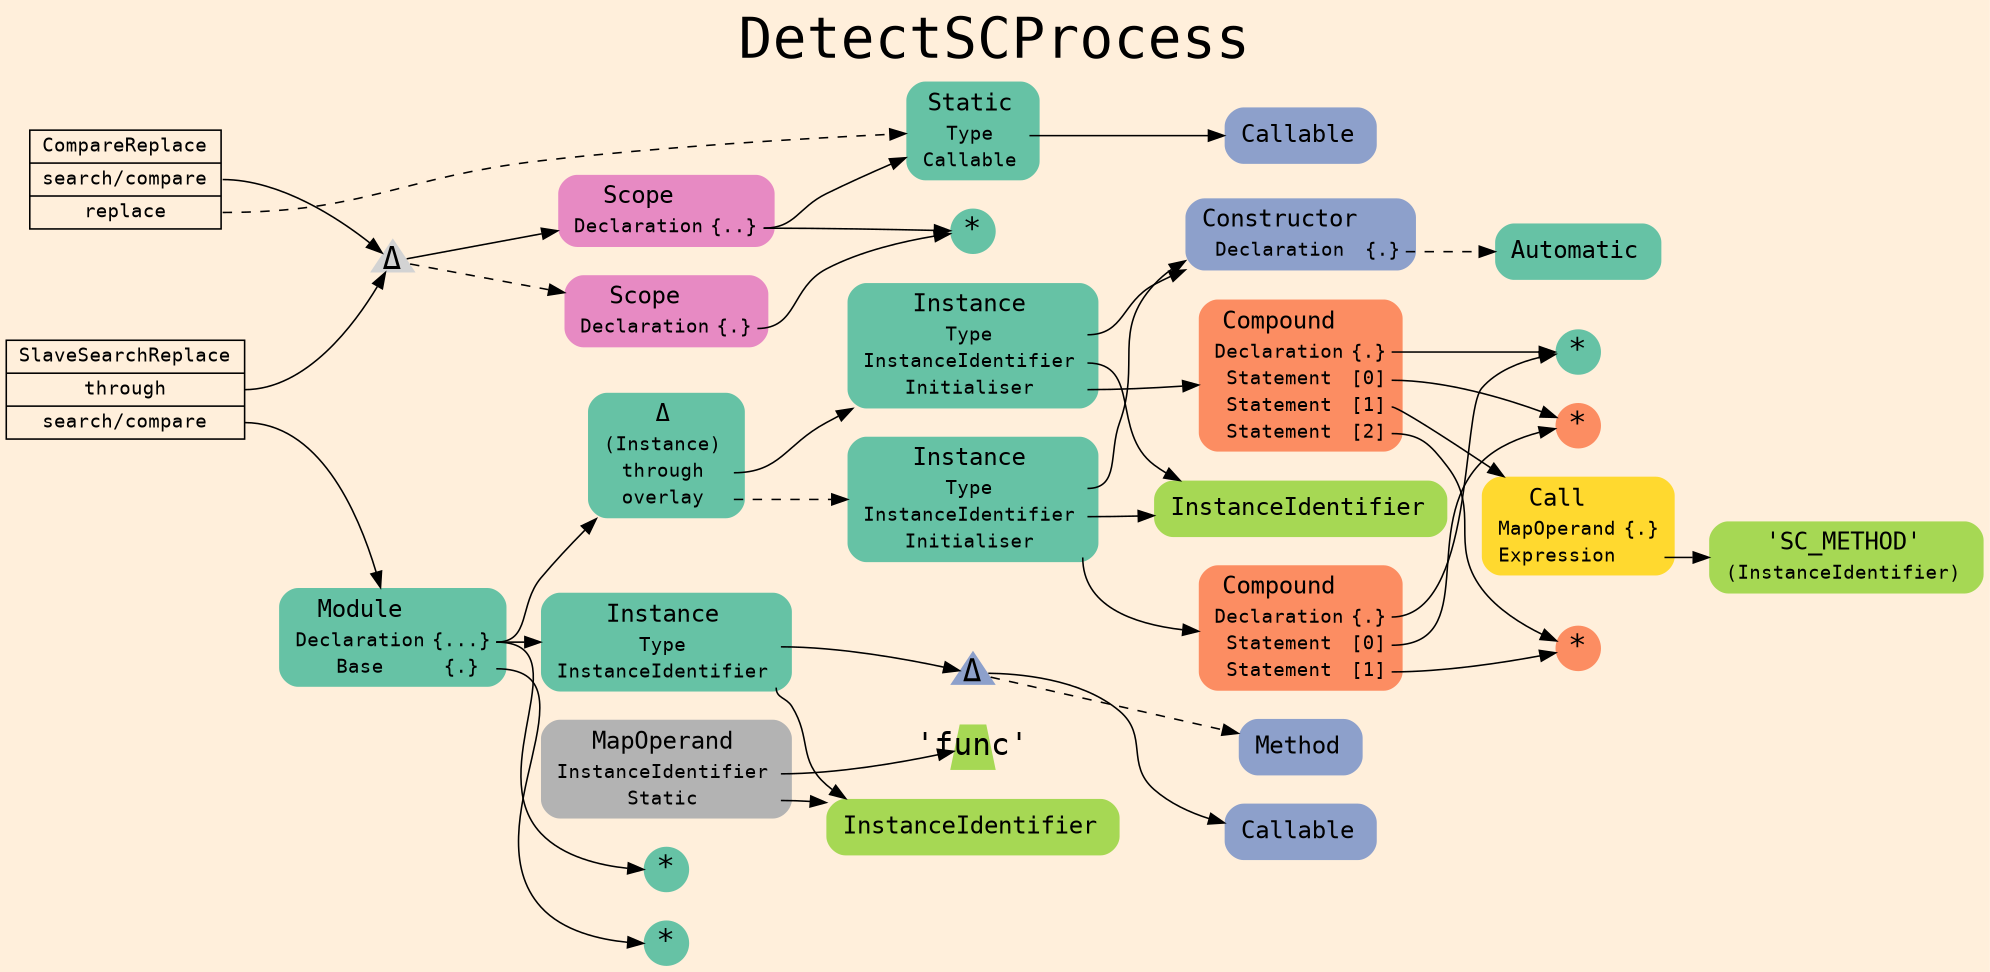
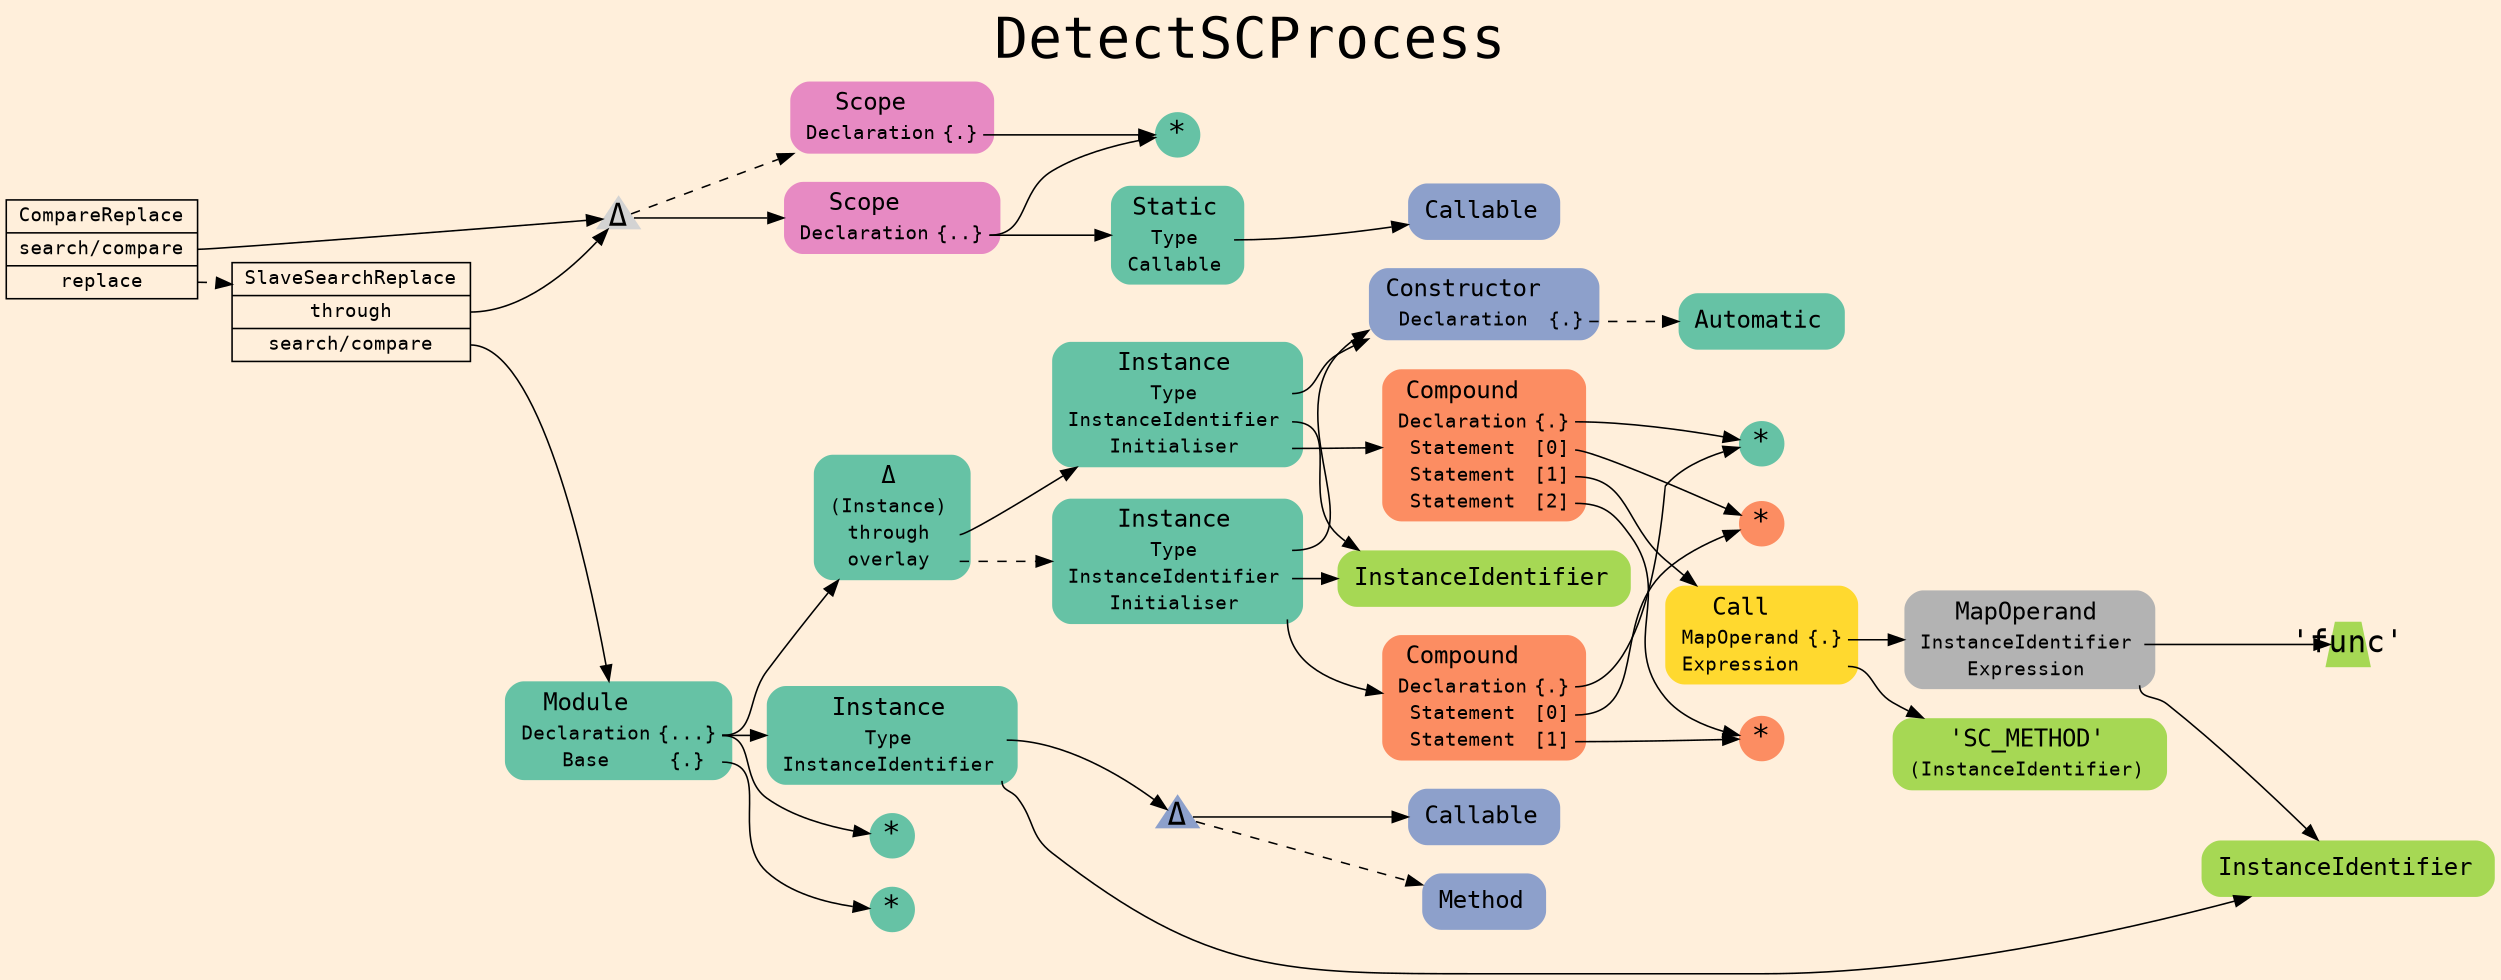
(554, 159) -> (207, 282)
none -> (1868, 640)
(663, 799) -> (2027, 670)
